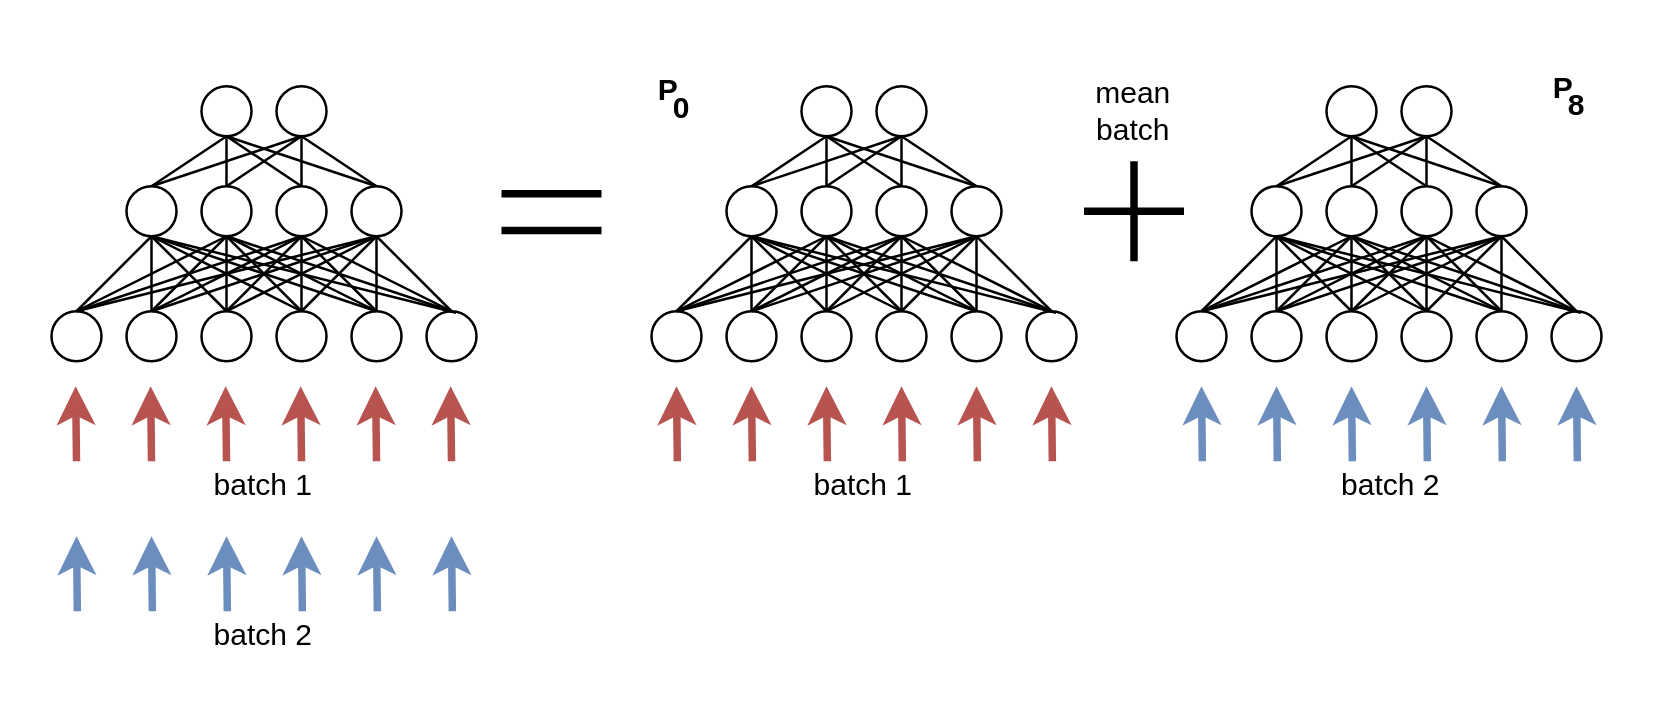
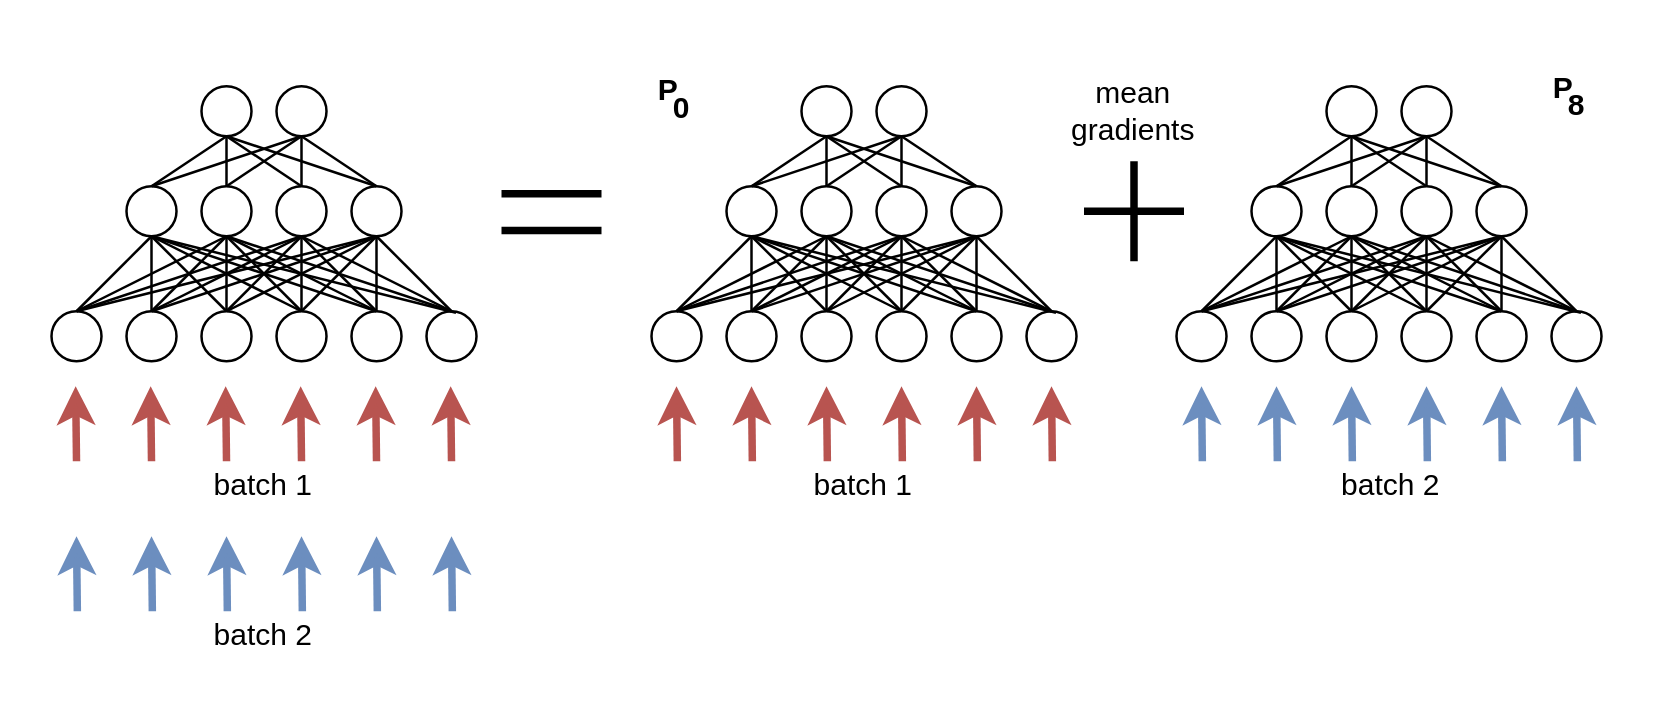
(1134, 111) -> (1134, 111)
